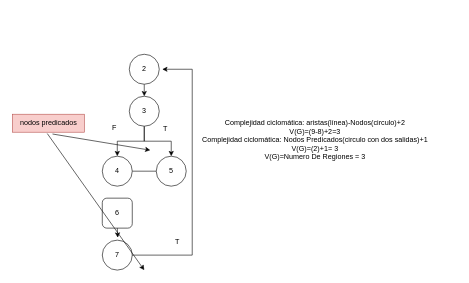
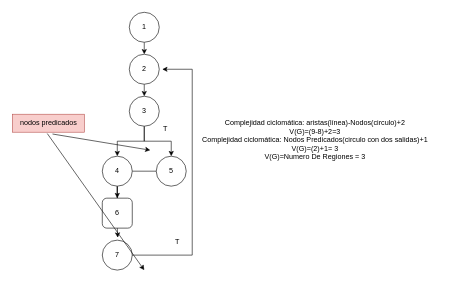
none -> (144, 27)
none -> (144, 47)
(114, 128) -> none
none -> (117, 194)
